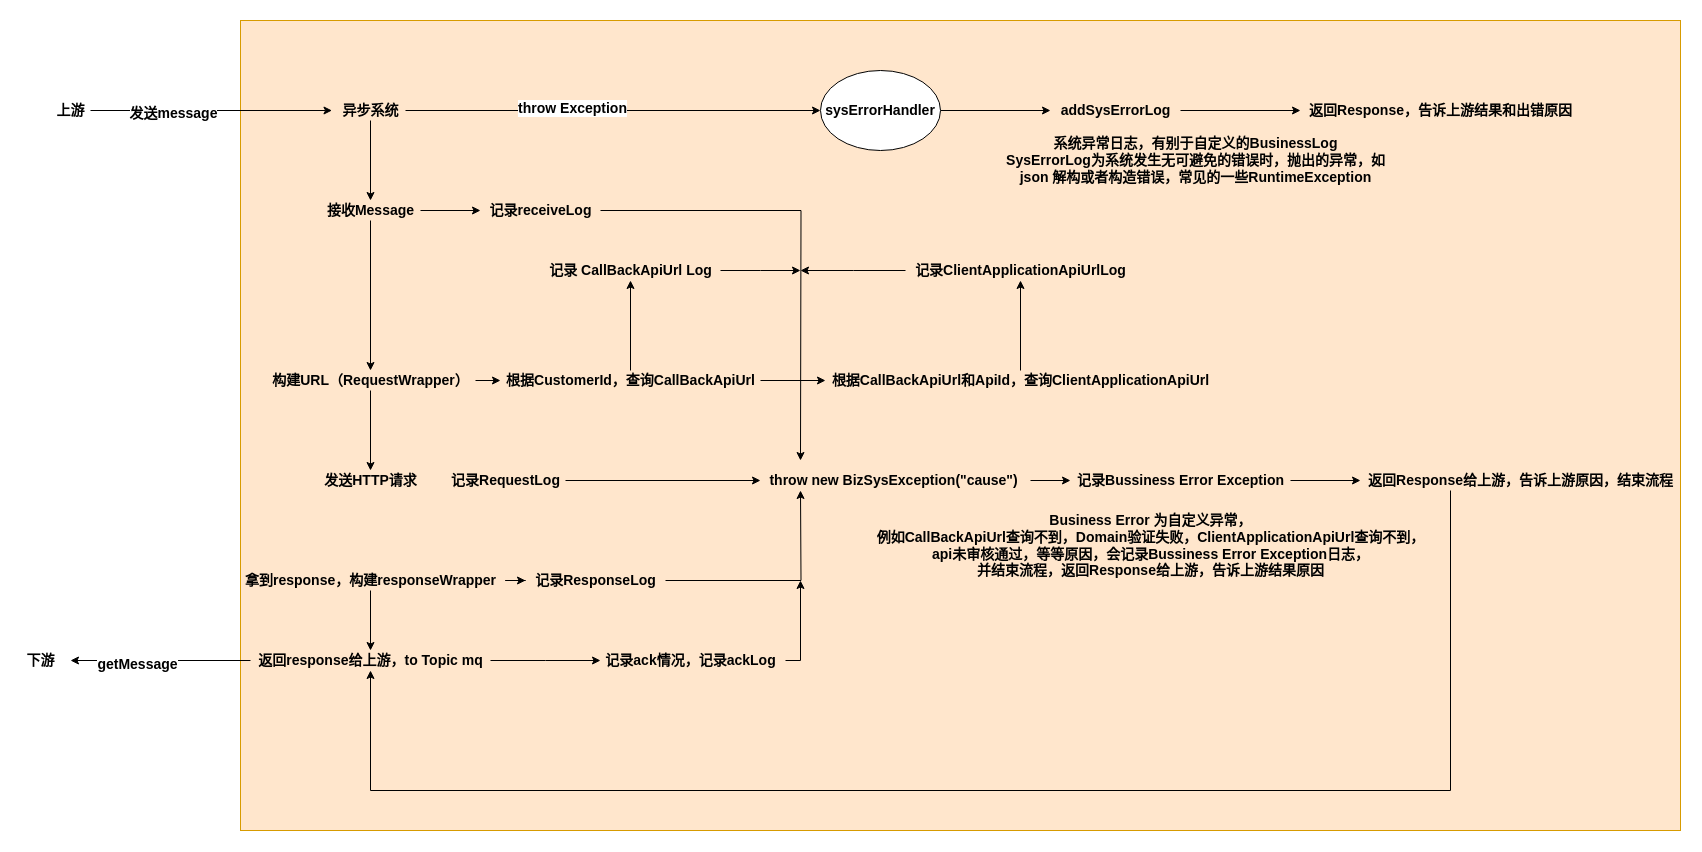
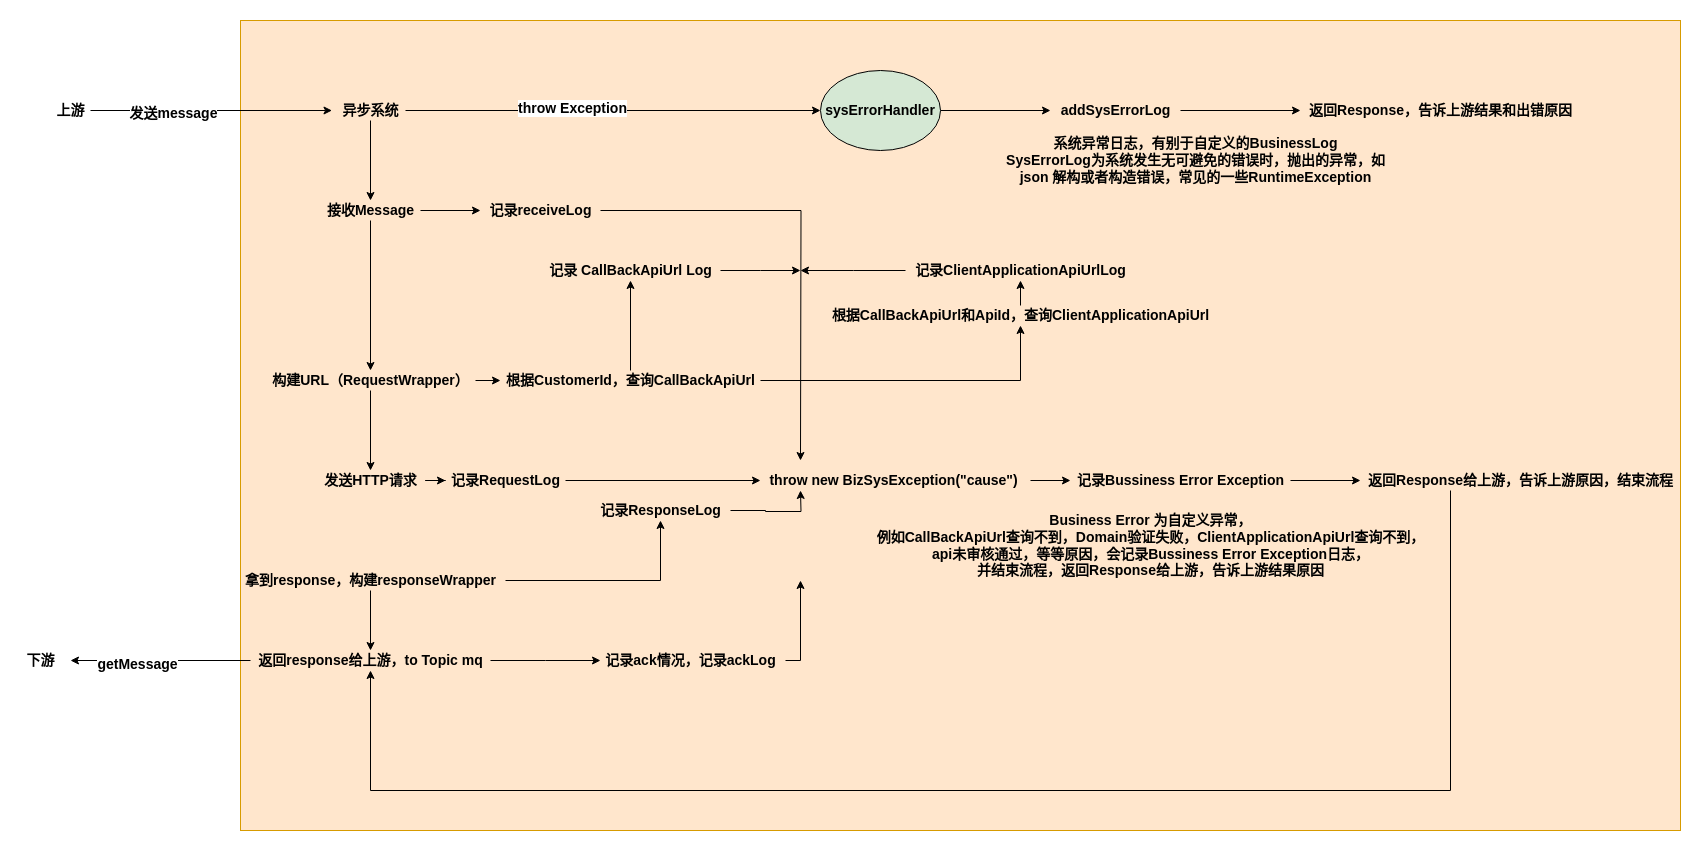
(881, 111) -> (881, 111)
(1021, 381) -> (1021, 316)
none -> (440, 481)
(596, 581) -> (661, 511)
